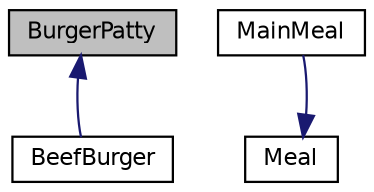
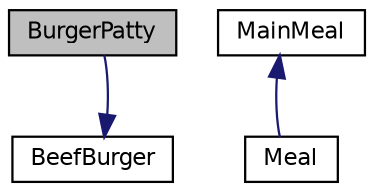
(307, 85) -> (277, 108)
(78, 108) -> (108, 85)
